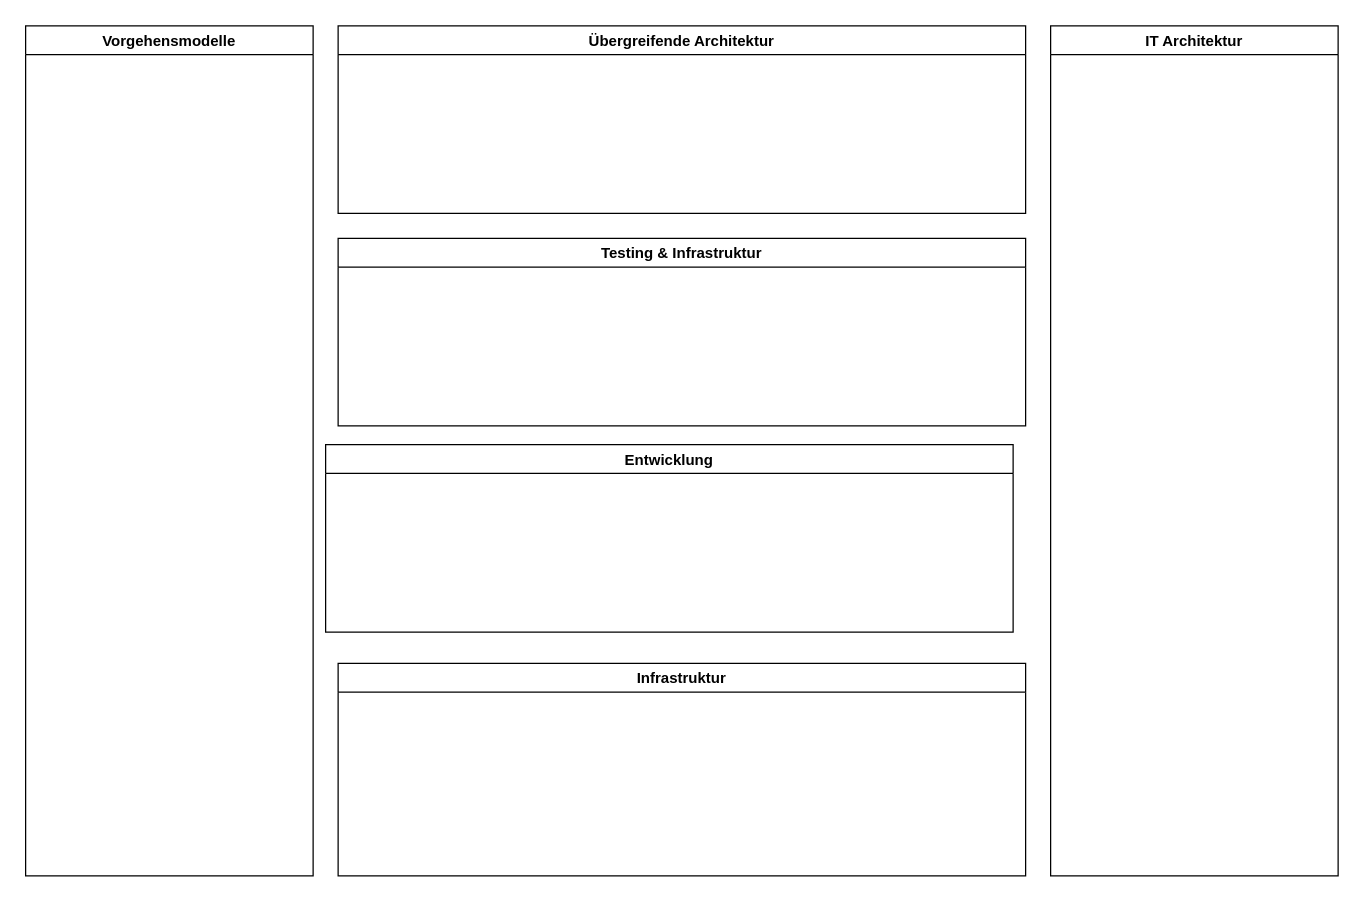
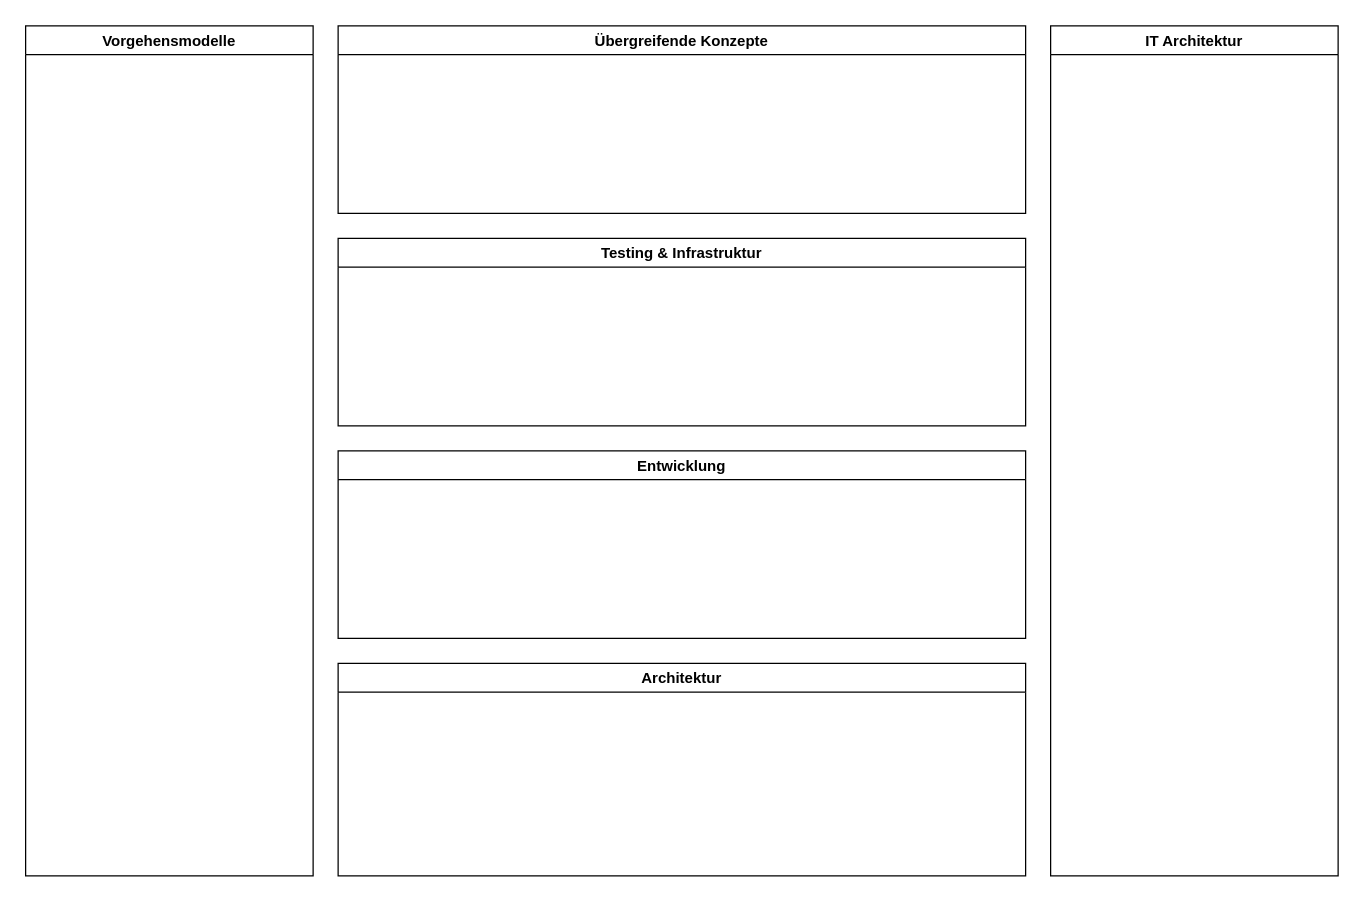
(681, 41) -> (681, 41)
(669, 538) -> (682, 544)
(681, 678) -> (681, 678)
